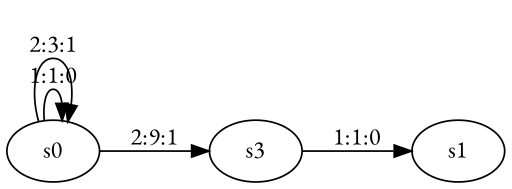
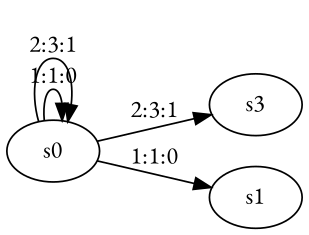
(154, 138) -> (154, 111)
(348, 151) -> (146, 172)
